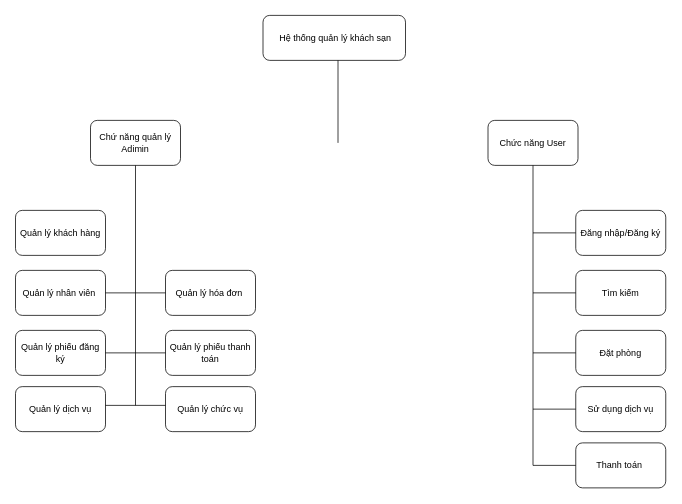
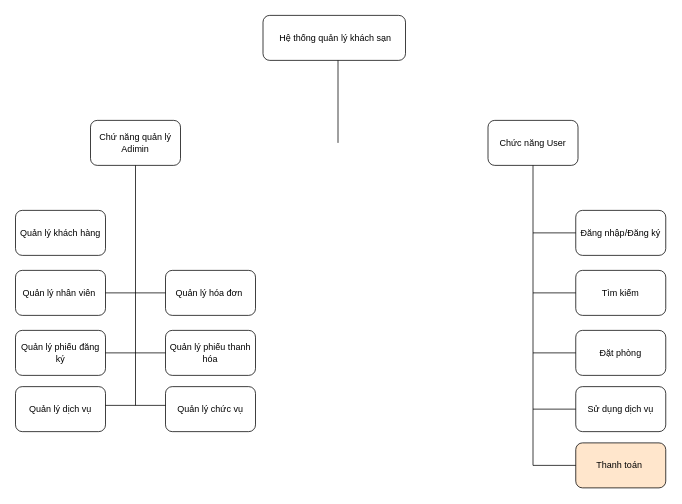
(210, 353) -> (210, 353)
(621, 465) -> (621, 465)
